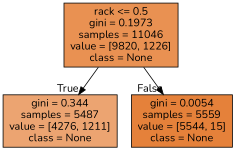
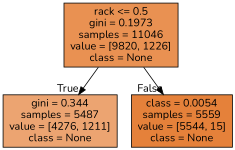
(182, 121) -> (182, 121)
